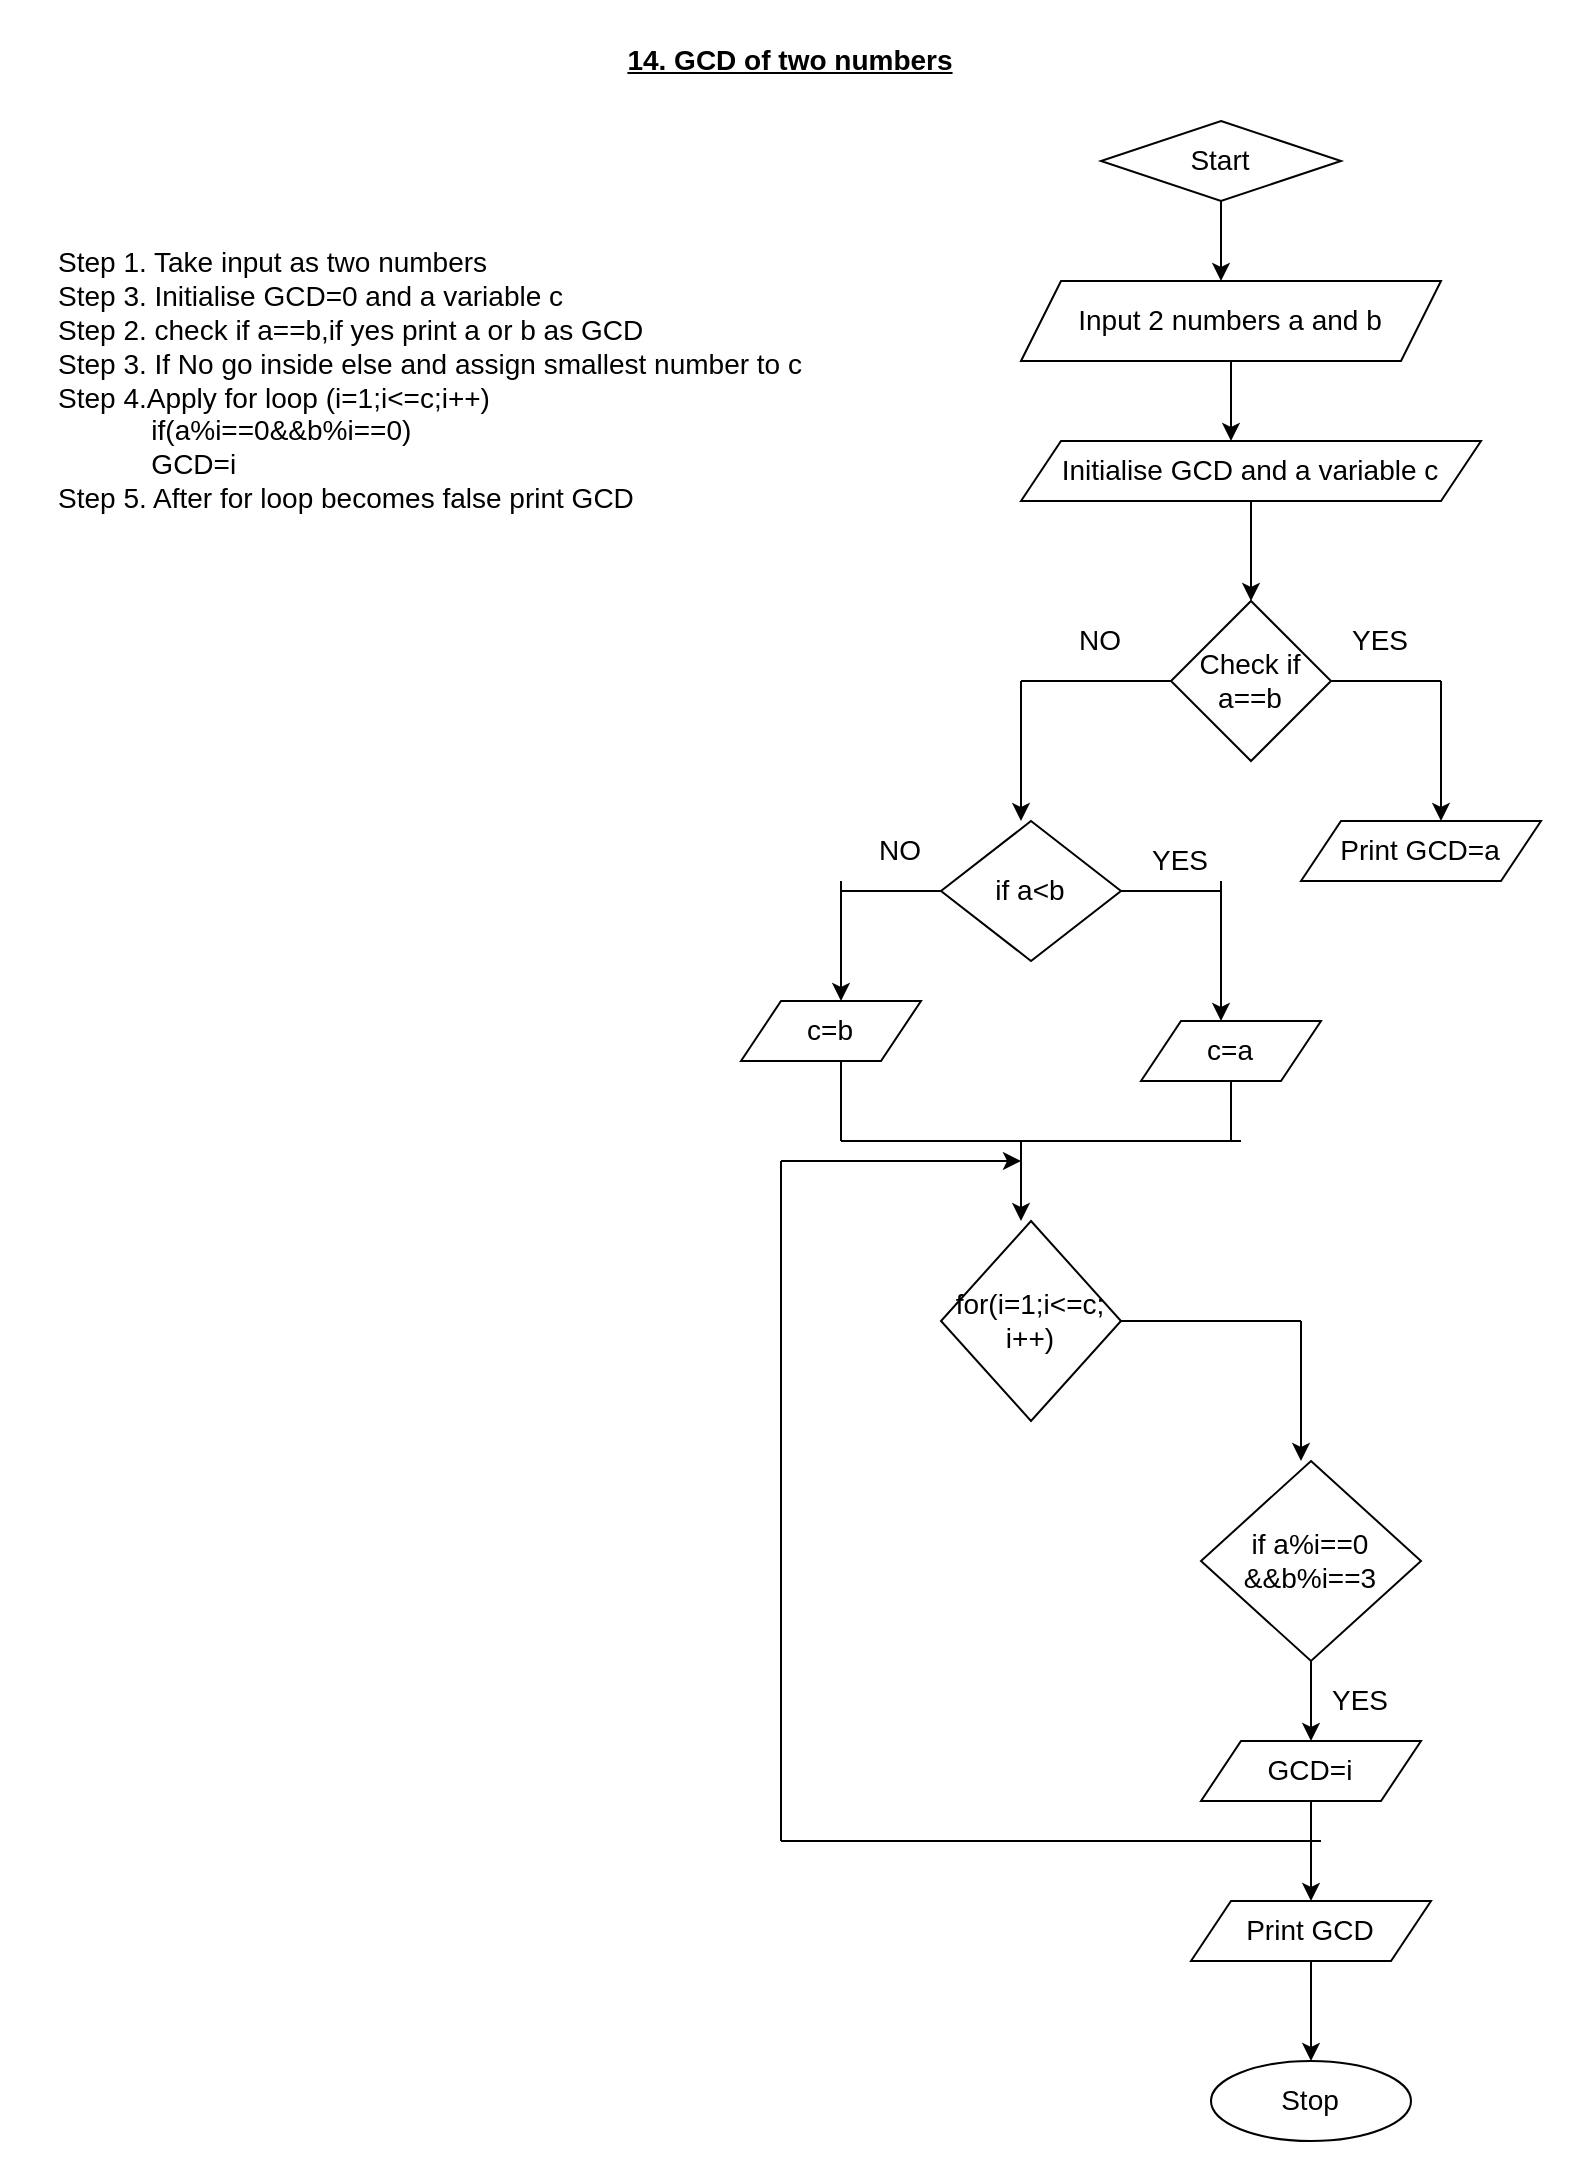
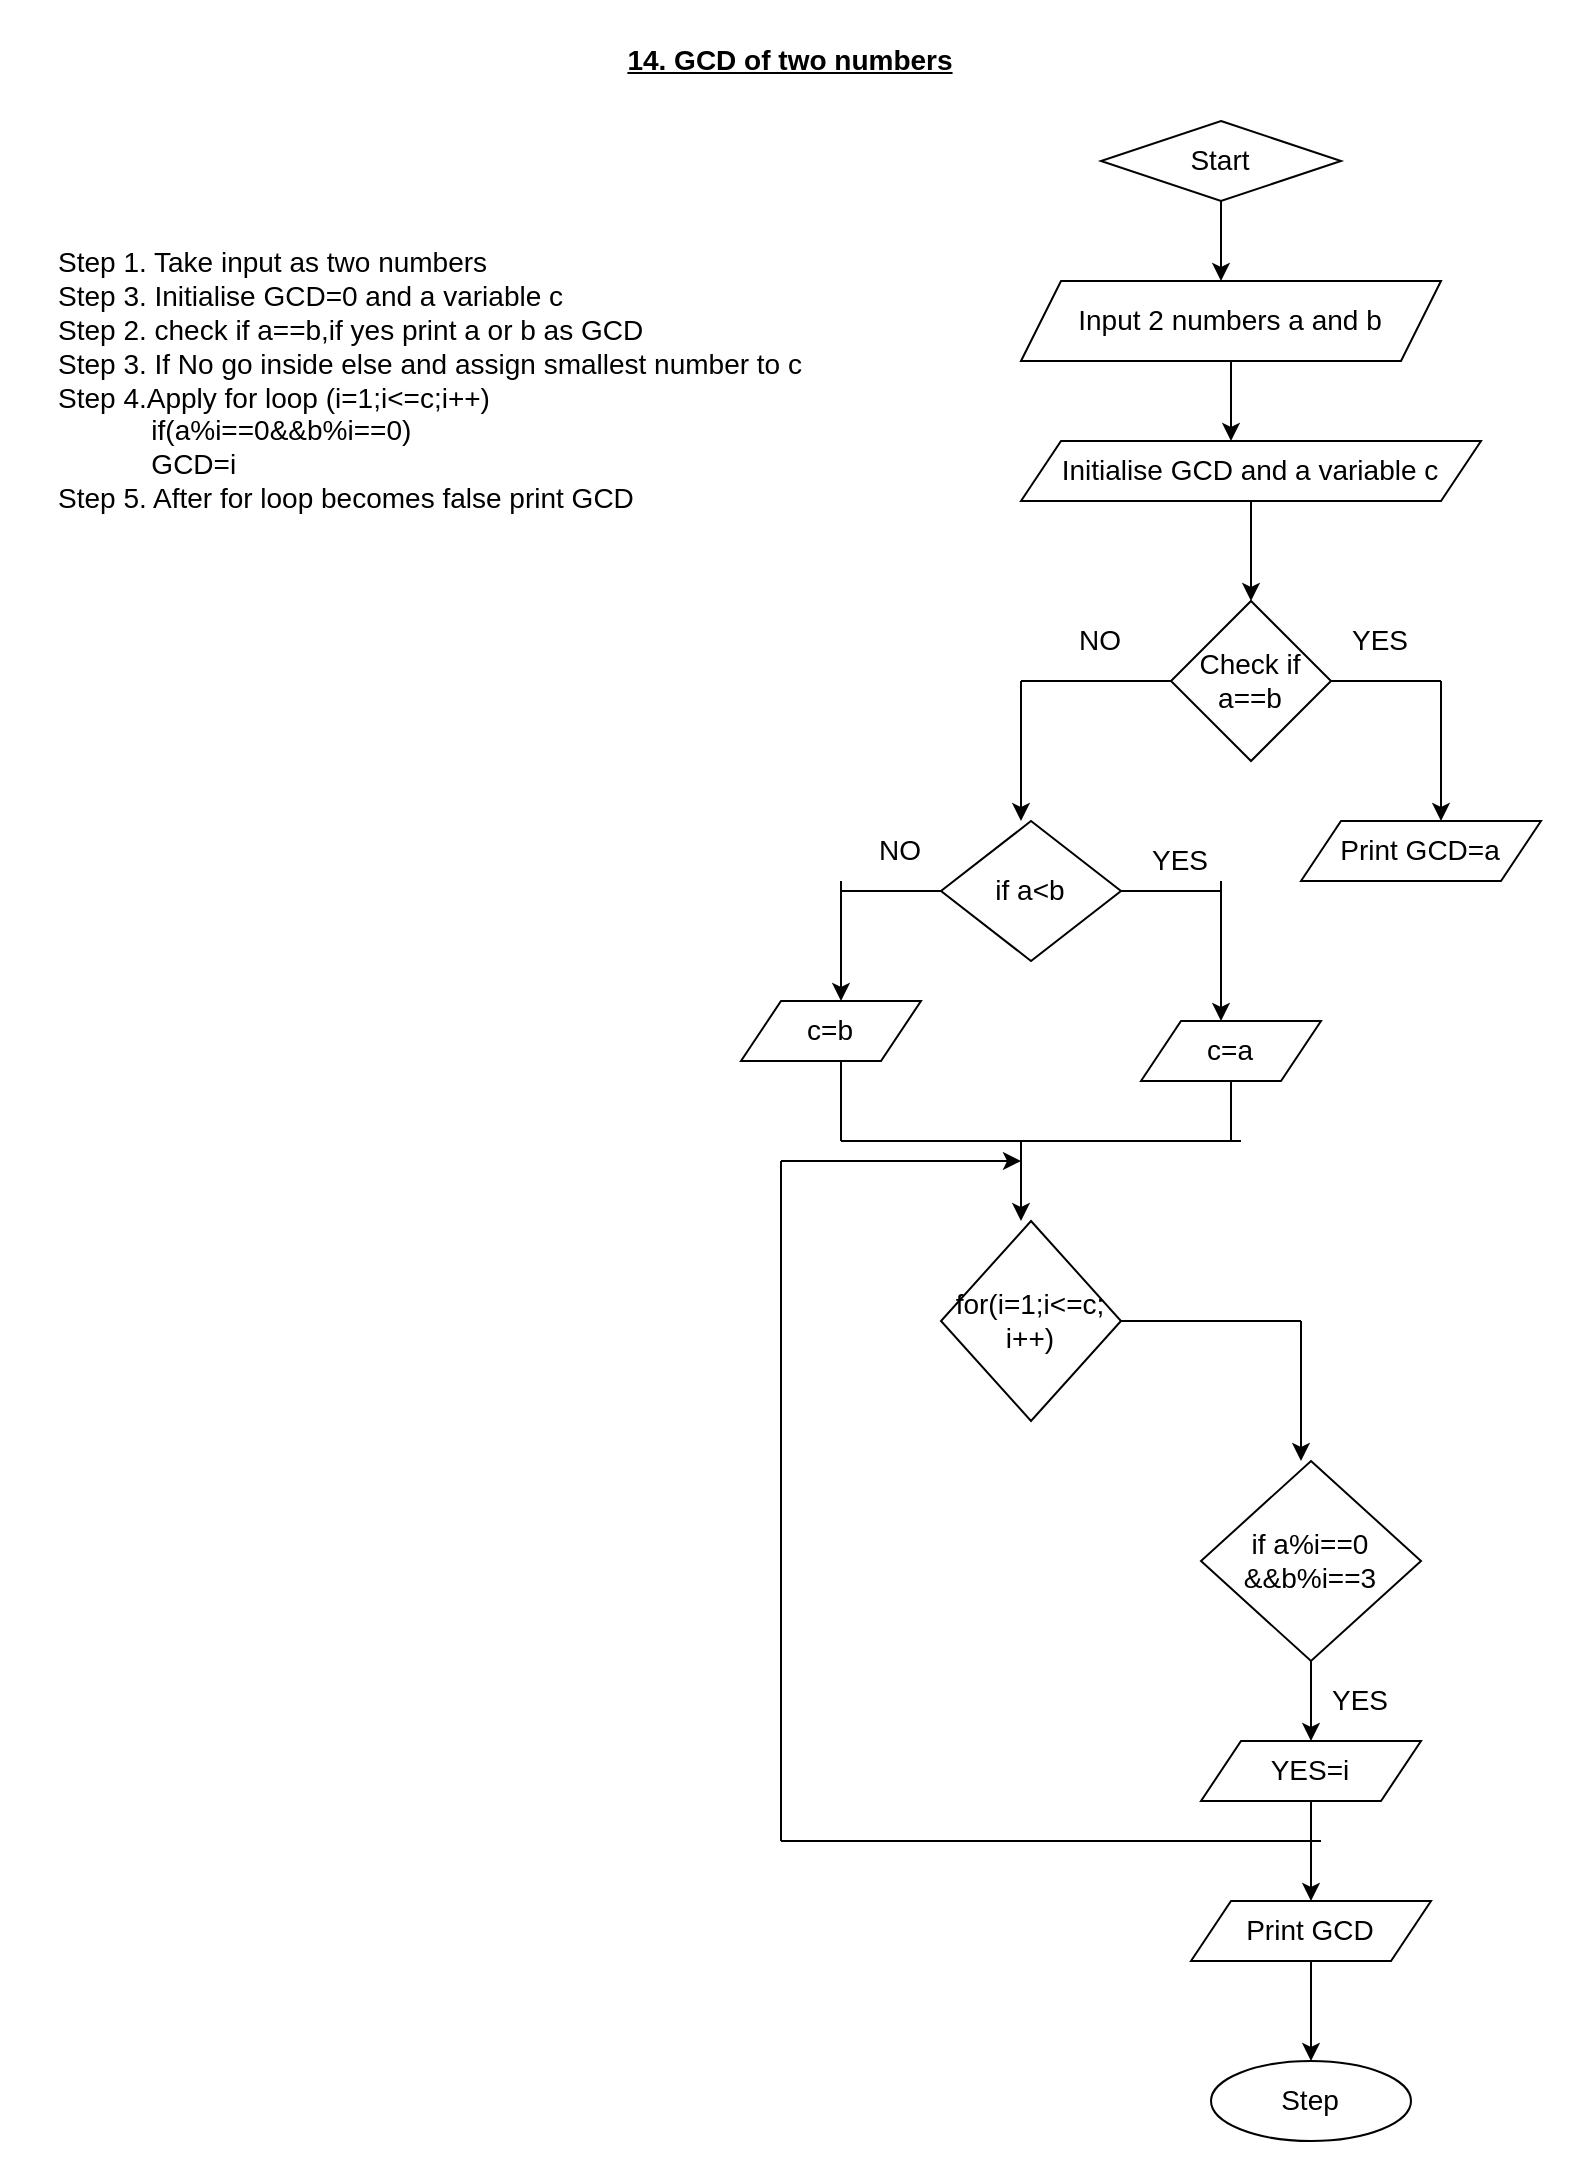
(1311, 1771) -> (1311, 1771)
(1311, 2101) -> (1311, 2101)
